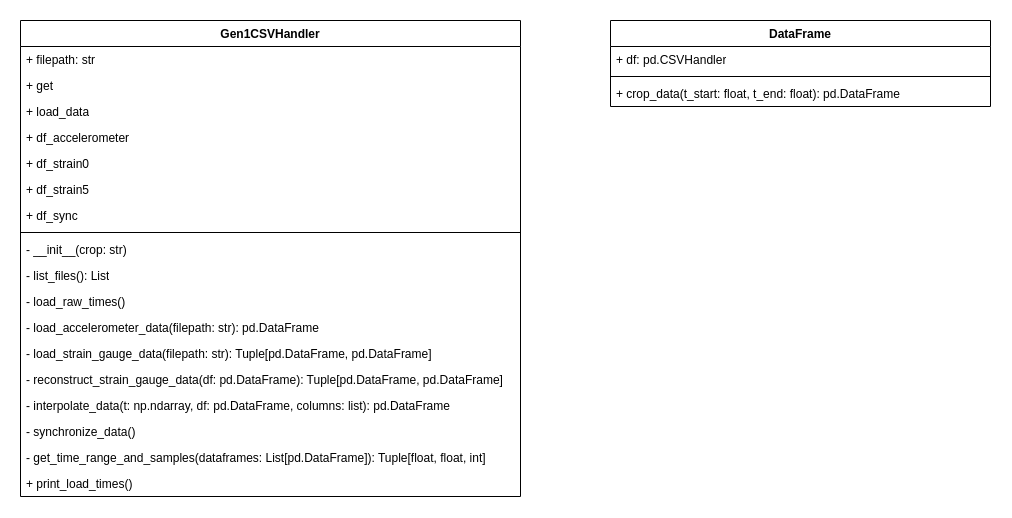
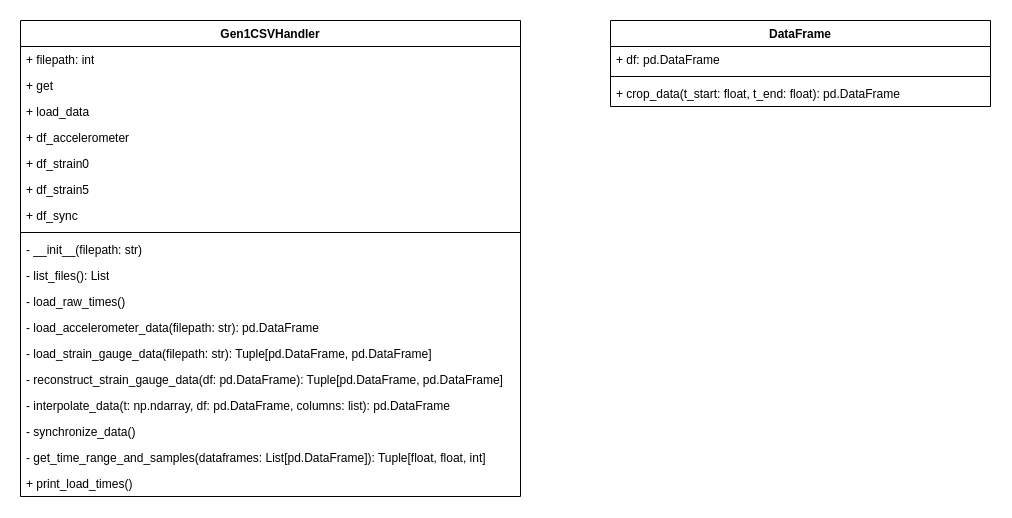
(69, 61) -> (68, 61)
(673, 61) -> (671, 61)
(89, 251) -> (100, 251)
